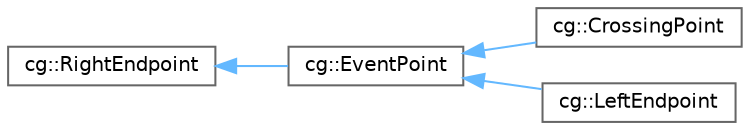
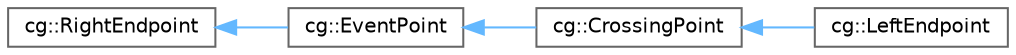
(513, 85) -> (788, 27)
